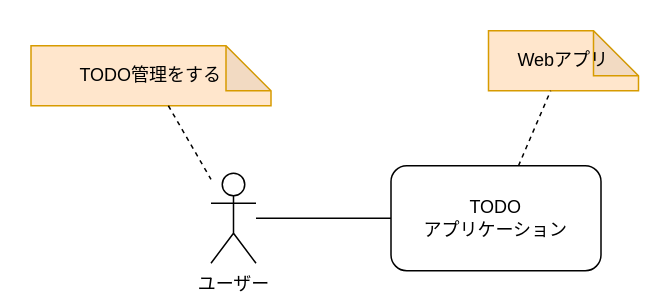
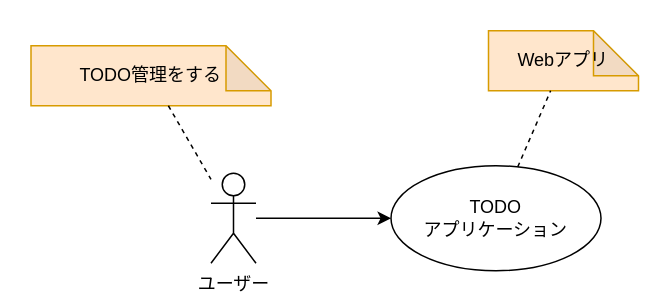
(384, 218) -> (379, 218)
(496, 218) -> (496, 218)
